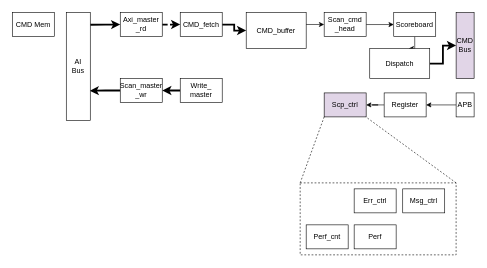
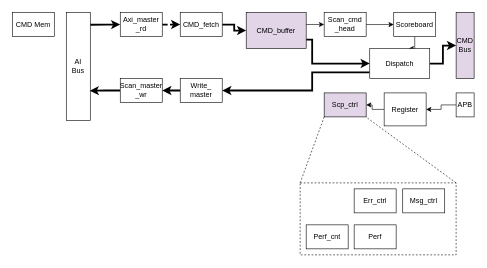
(276, 30) -> (276, 30)
none -> (322, 63)
none -> (308, 90)
(405, 105) -> (405, 109)
